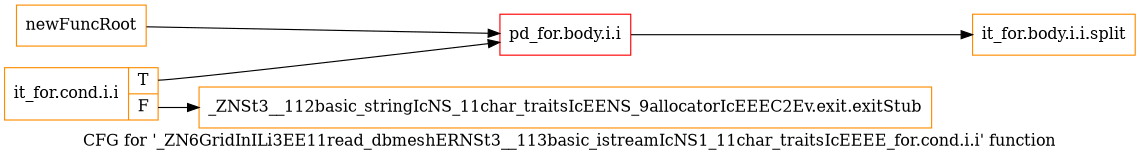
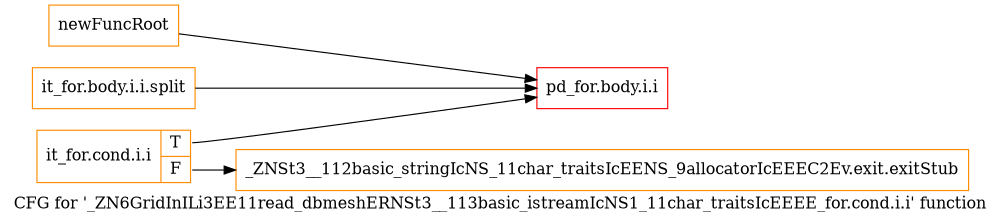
(796, 35) -> (360, 88)
